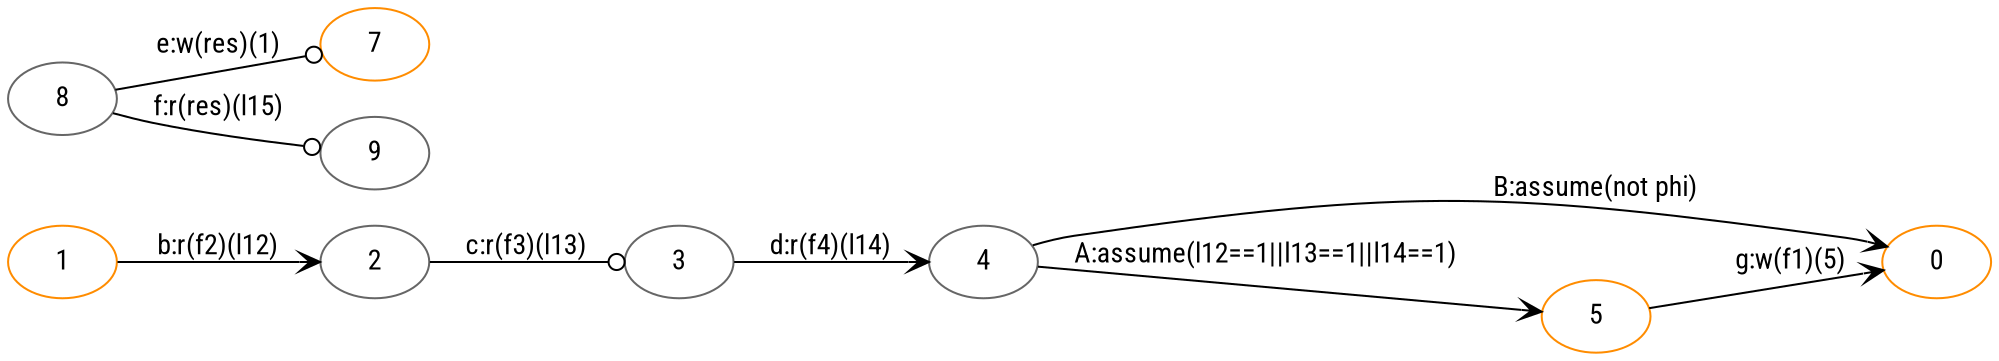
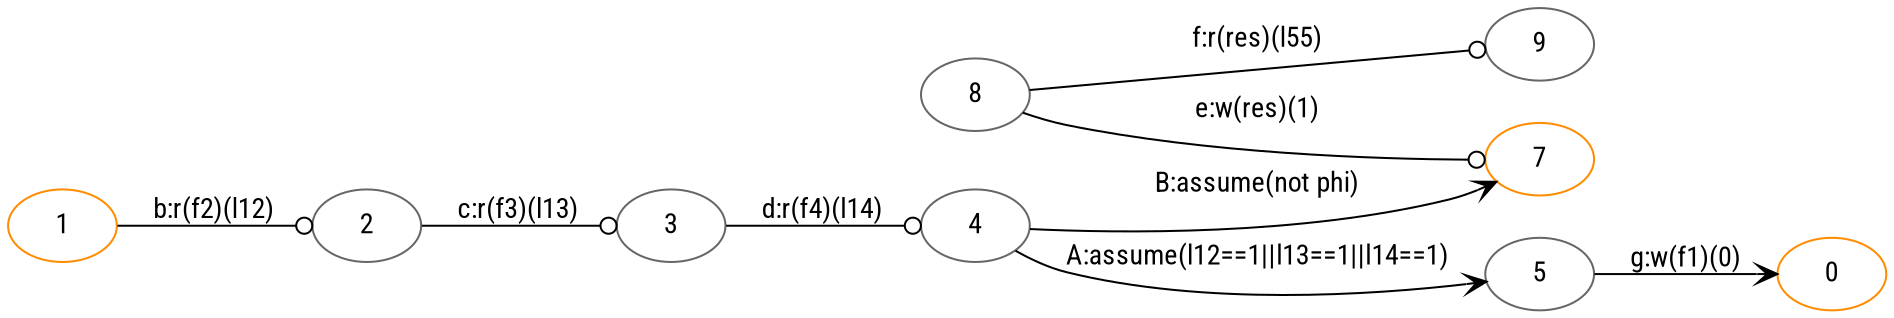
(219, 108) -> (1258, 39)
(1450, 201) -> (1256, 227)
(1791, 261) -> (1686, 259)
(209, 262) -> (207, 226)
(821, 262) -> (815, 226)
(1596, 316) -> (1540, 274)
